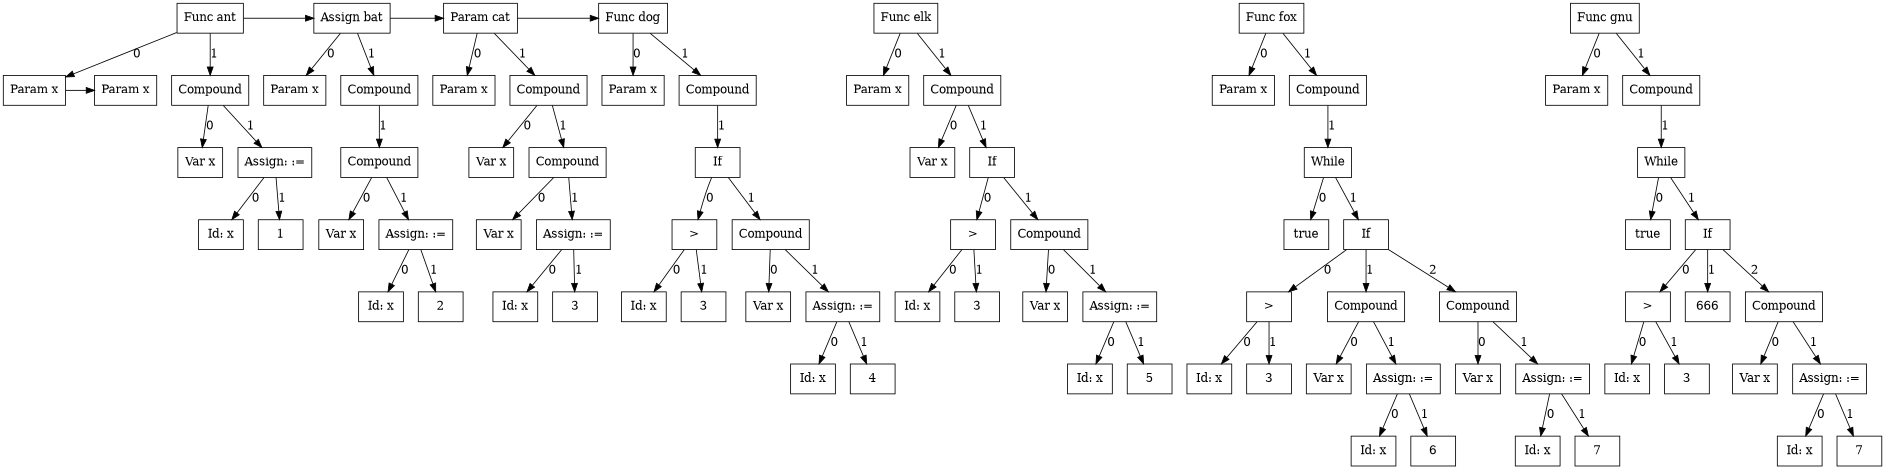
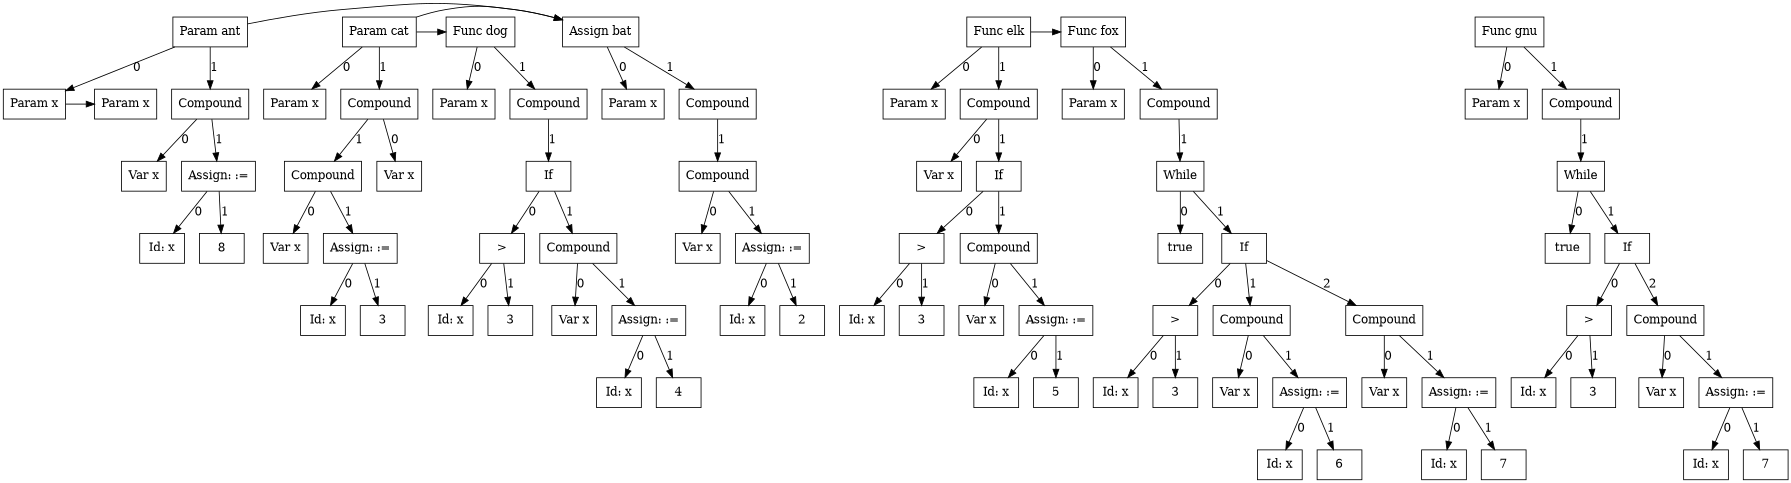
(210, 18) -> (210, 32)
(413, 18) -> (450, 9)
none -> (1042, 32)
(281, 235) -> (222, 248)
(1708, 307) -> none
